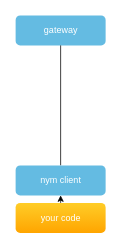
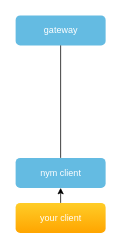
(60, 180) -> (60, 173)
(61, 218) -> (61, 218)
